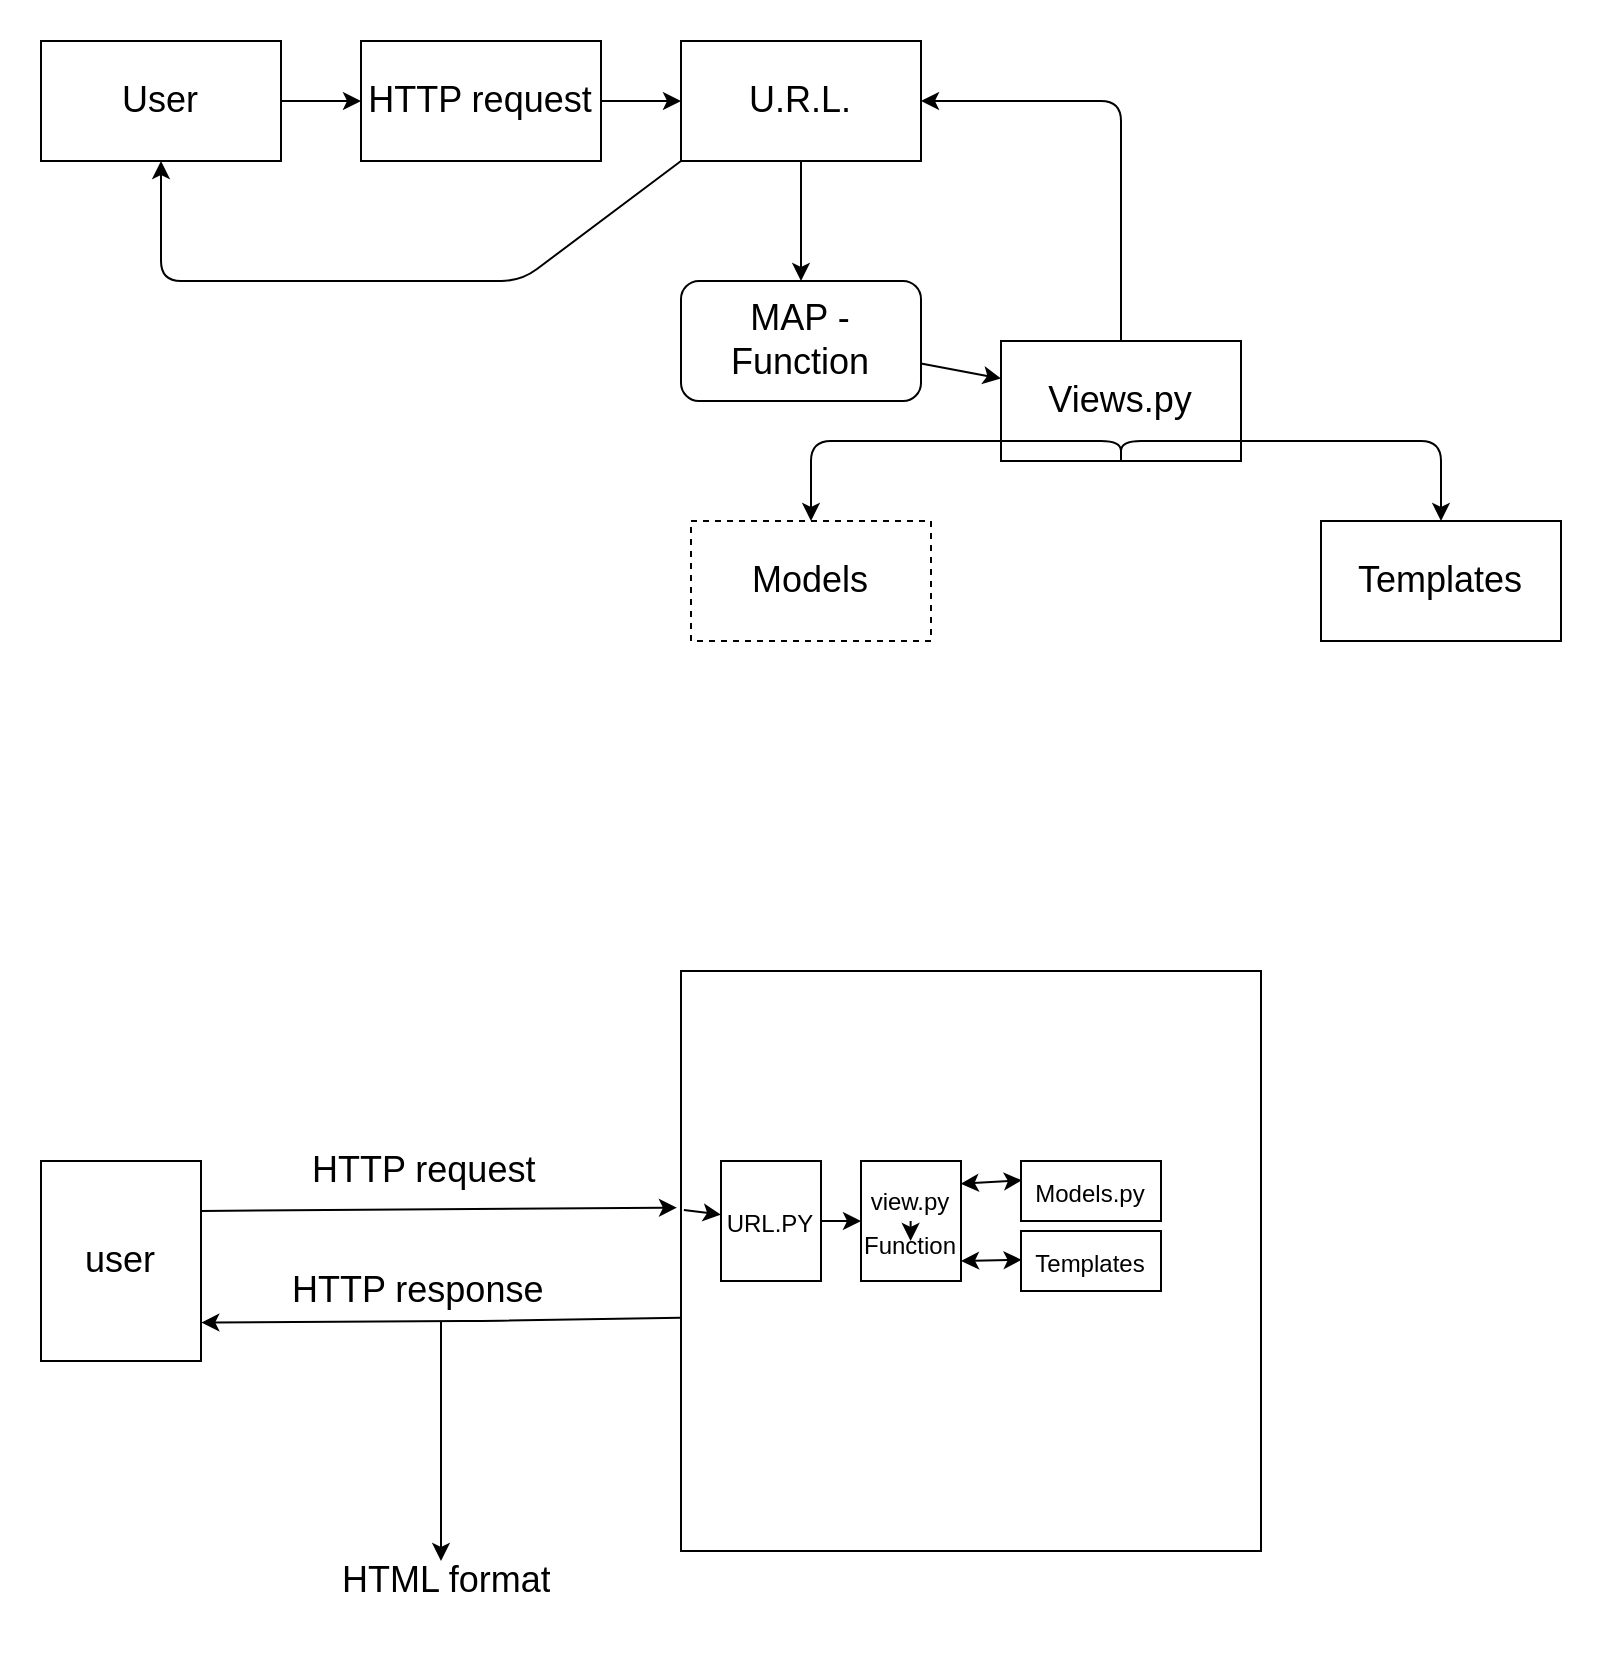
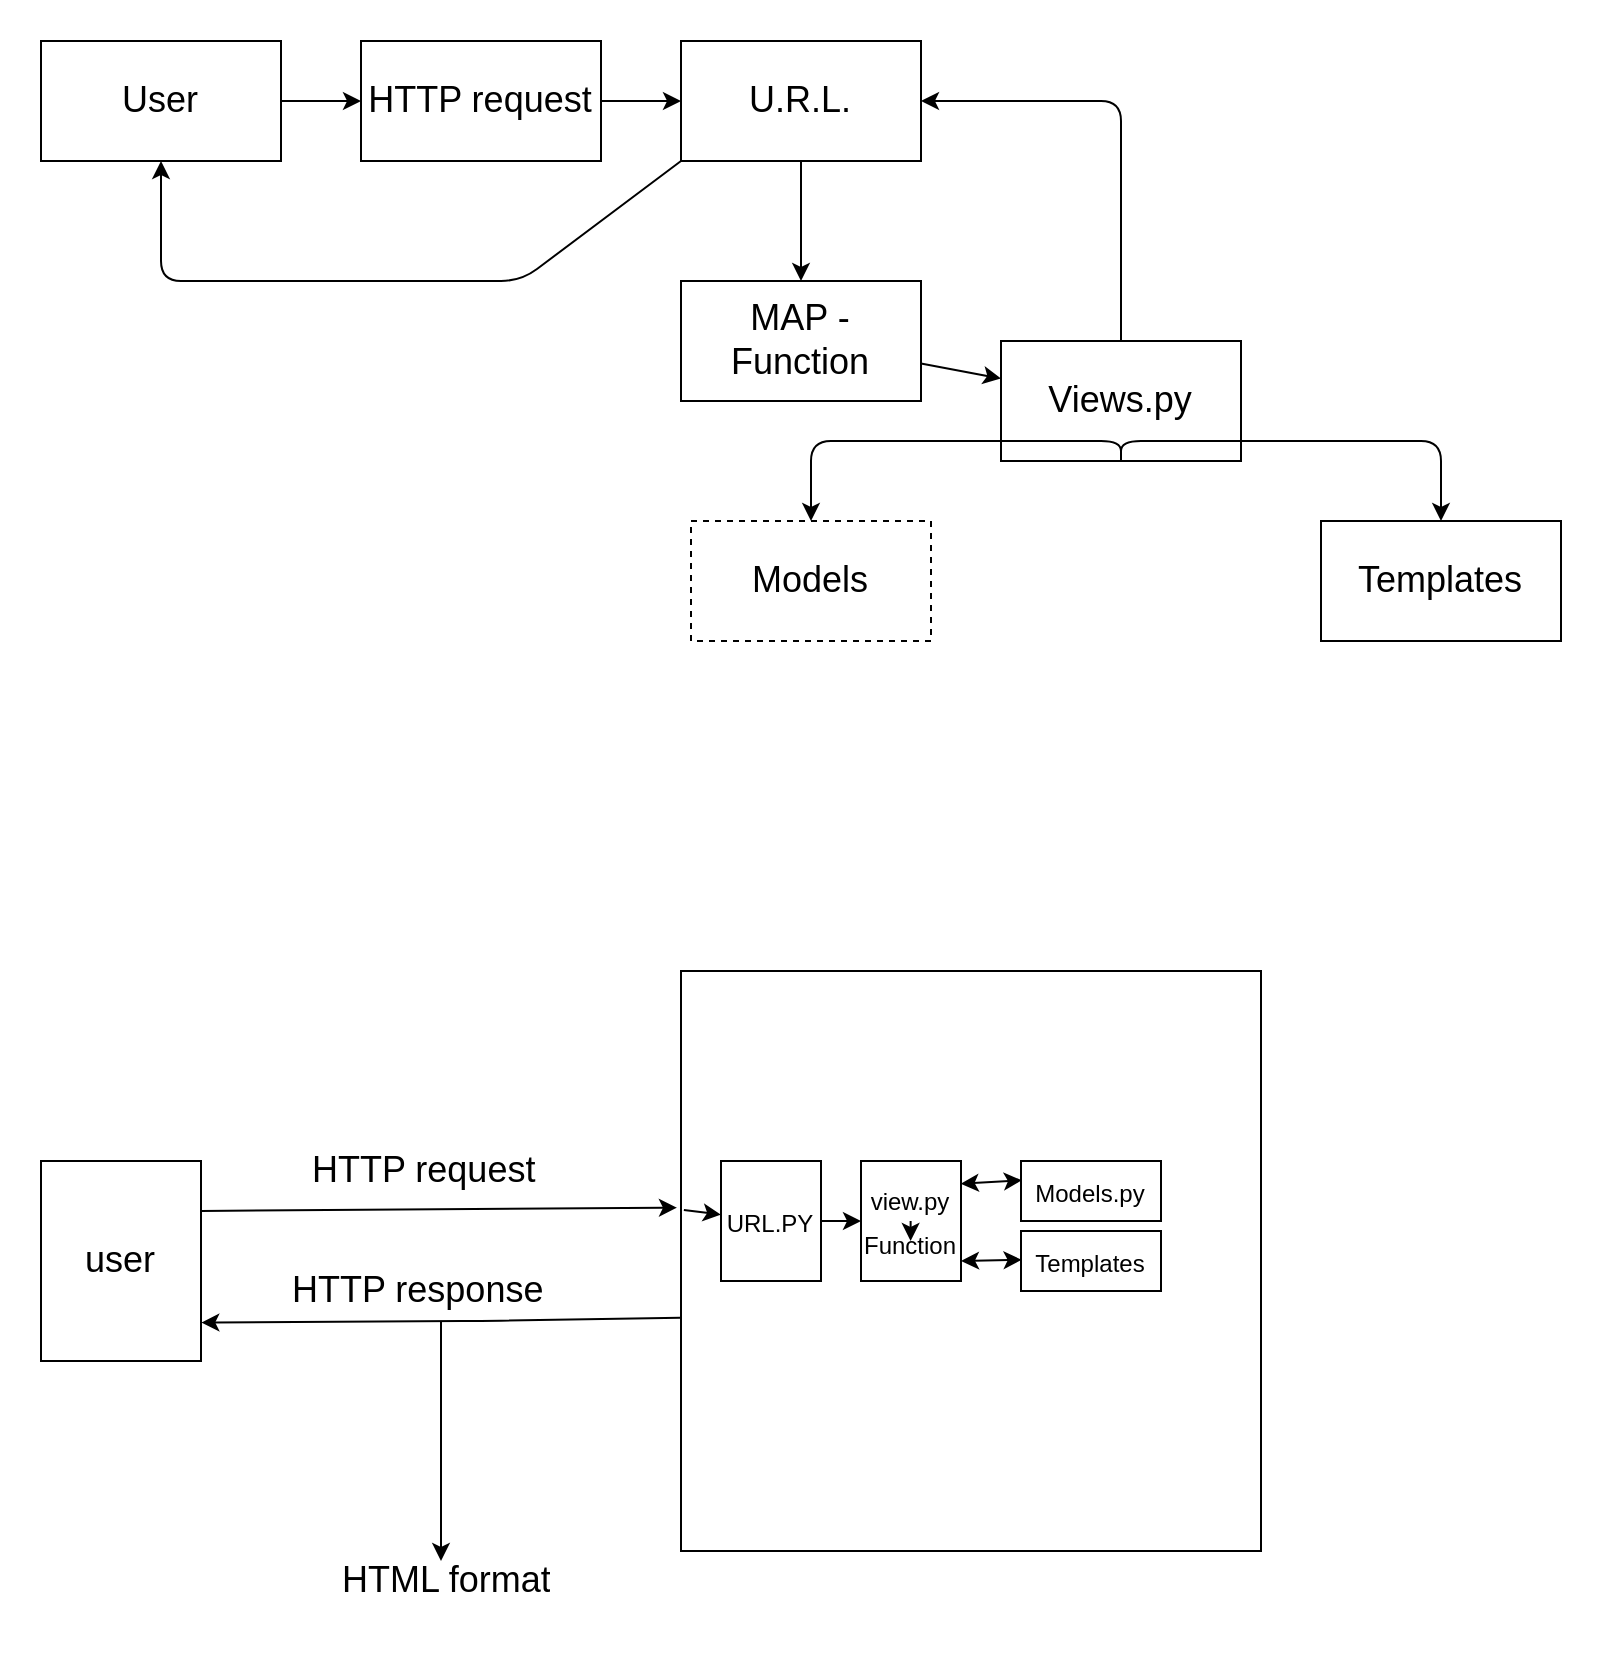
(801, 341) -> (801, 341)
